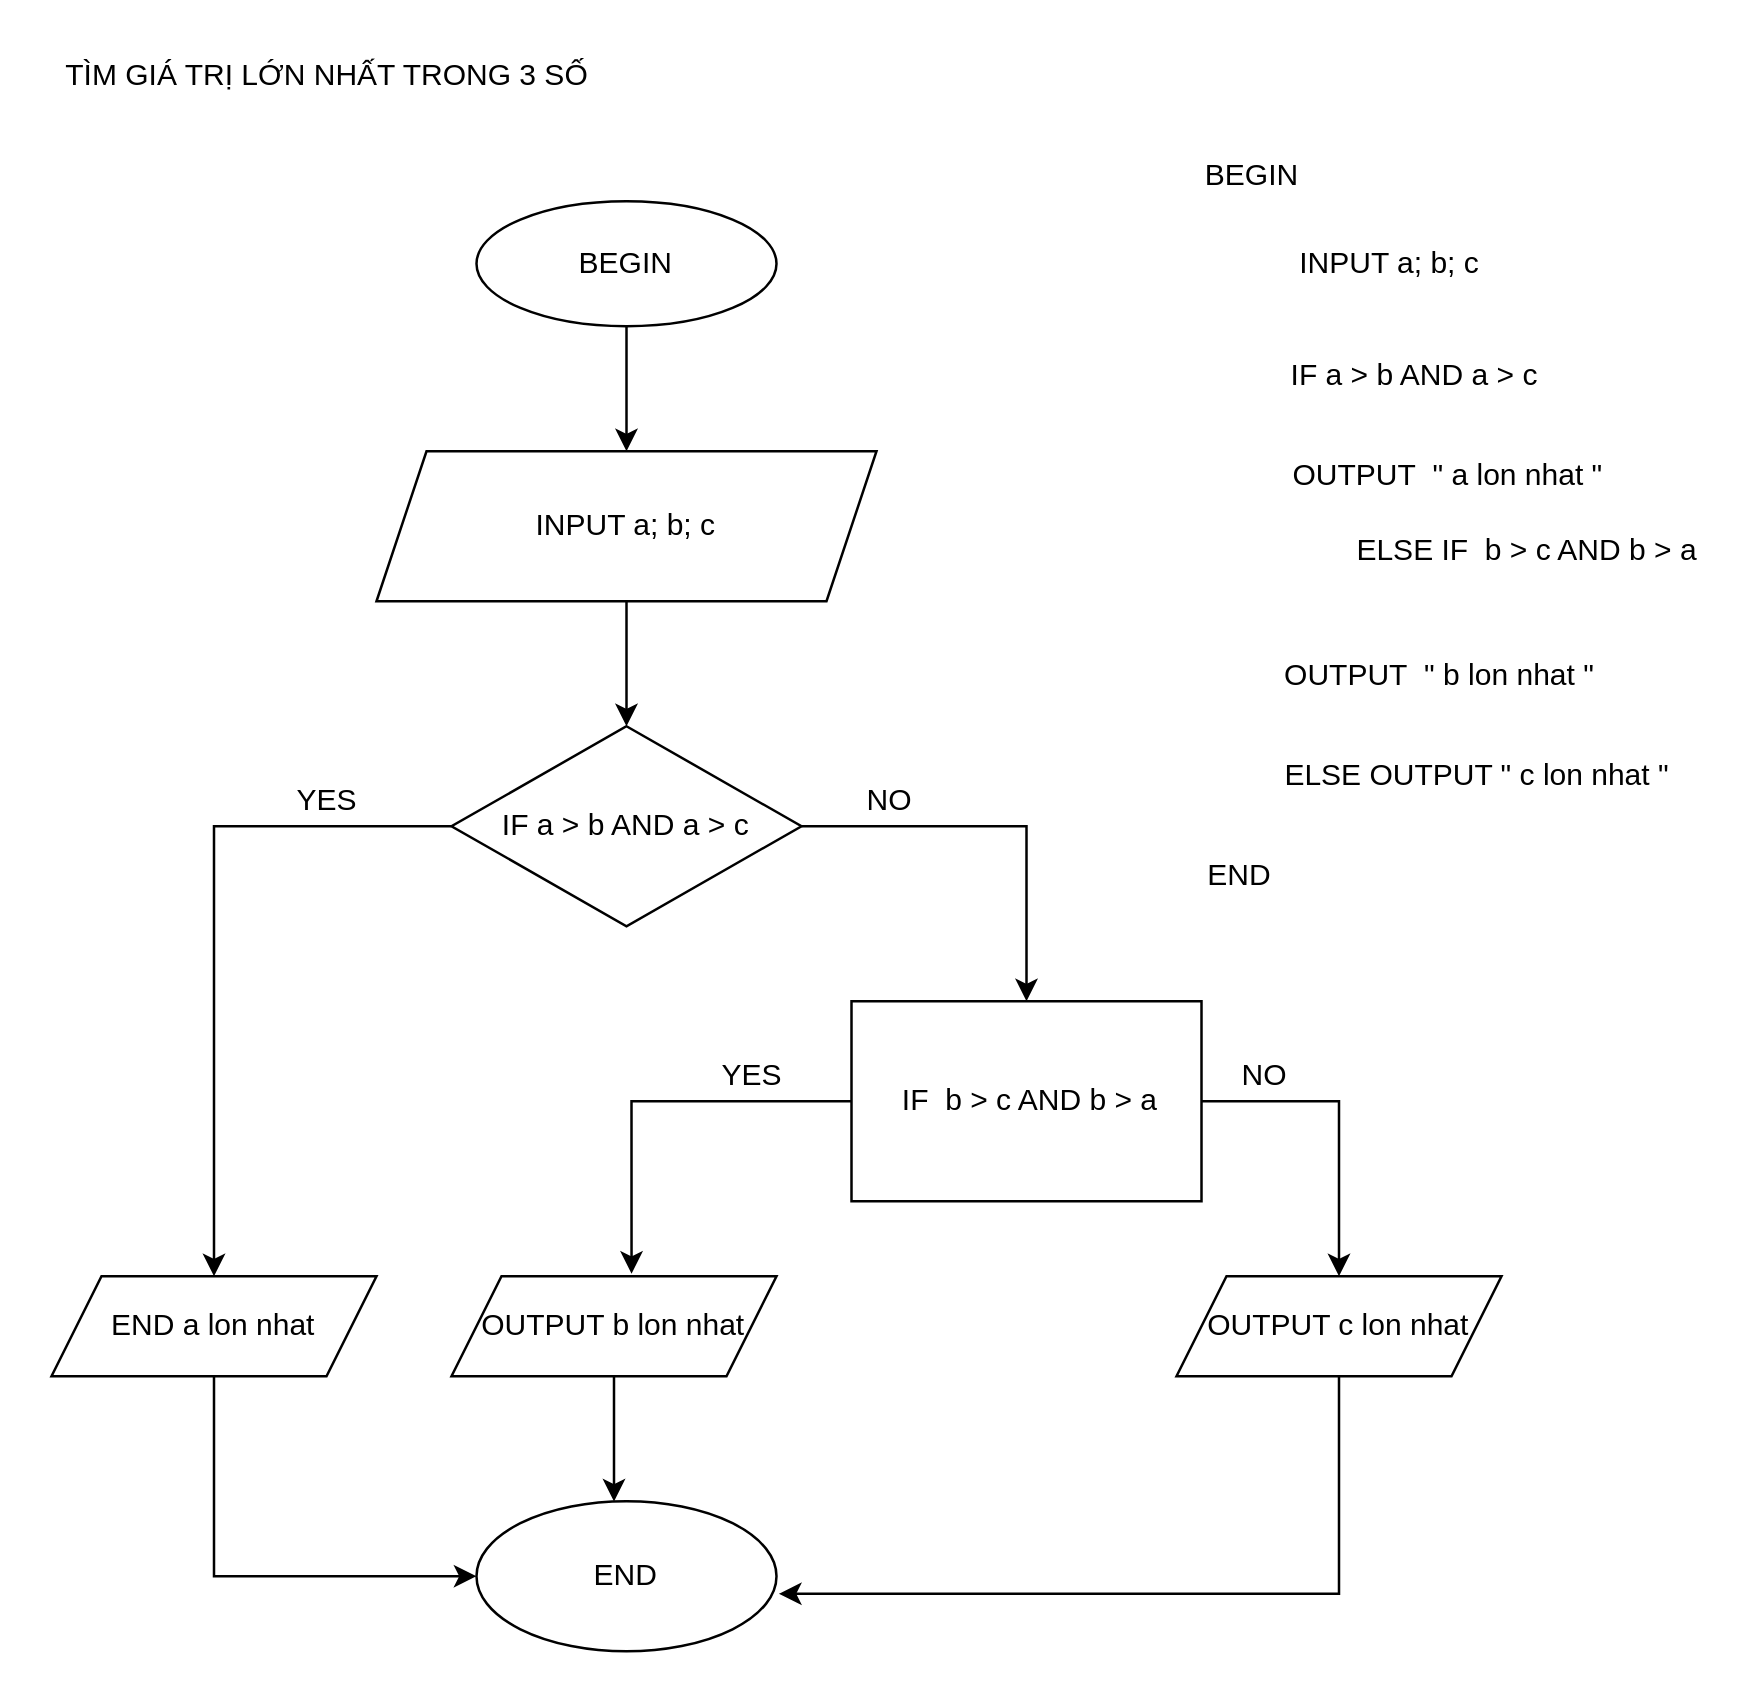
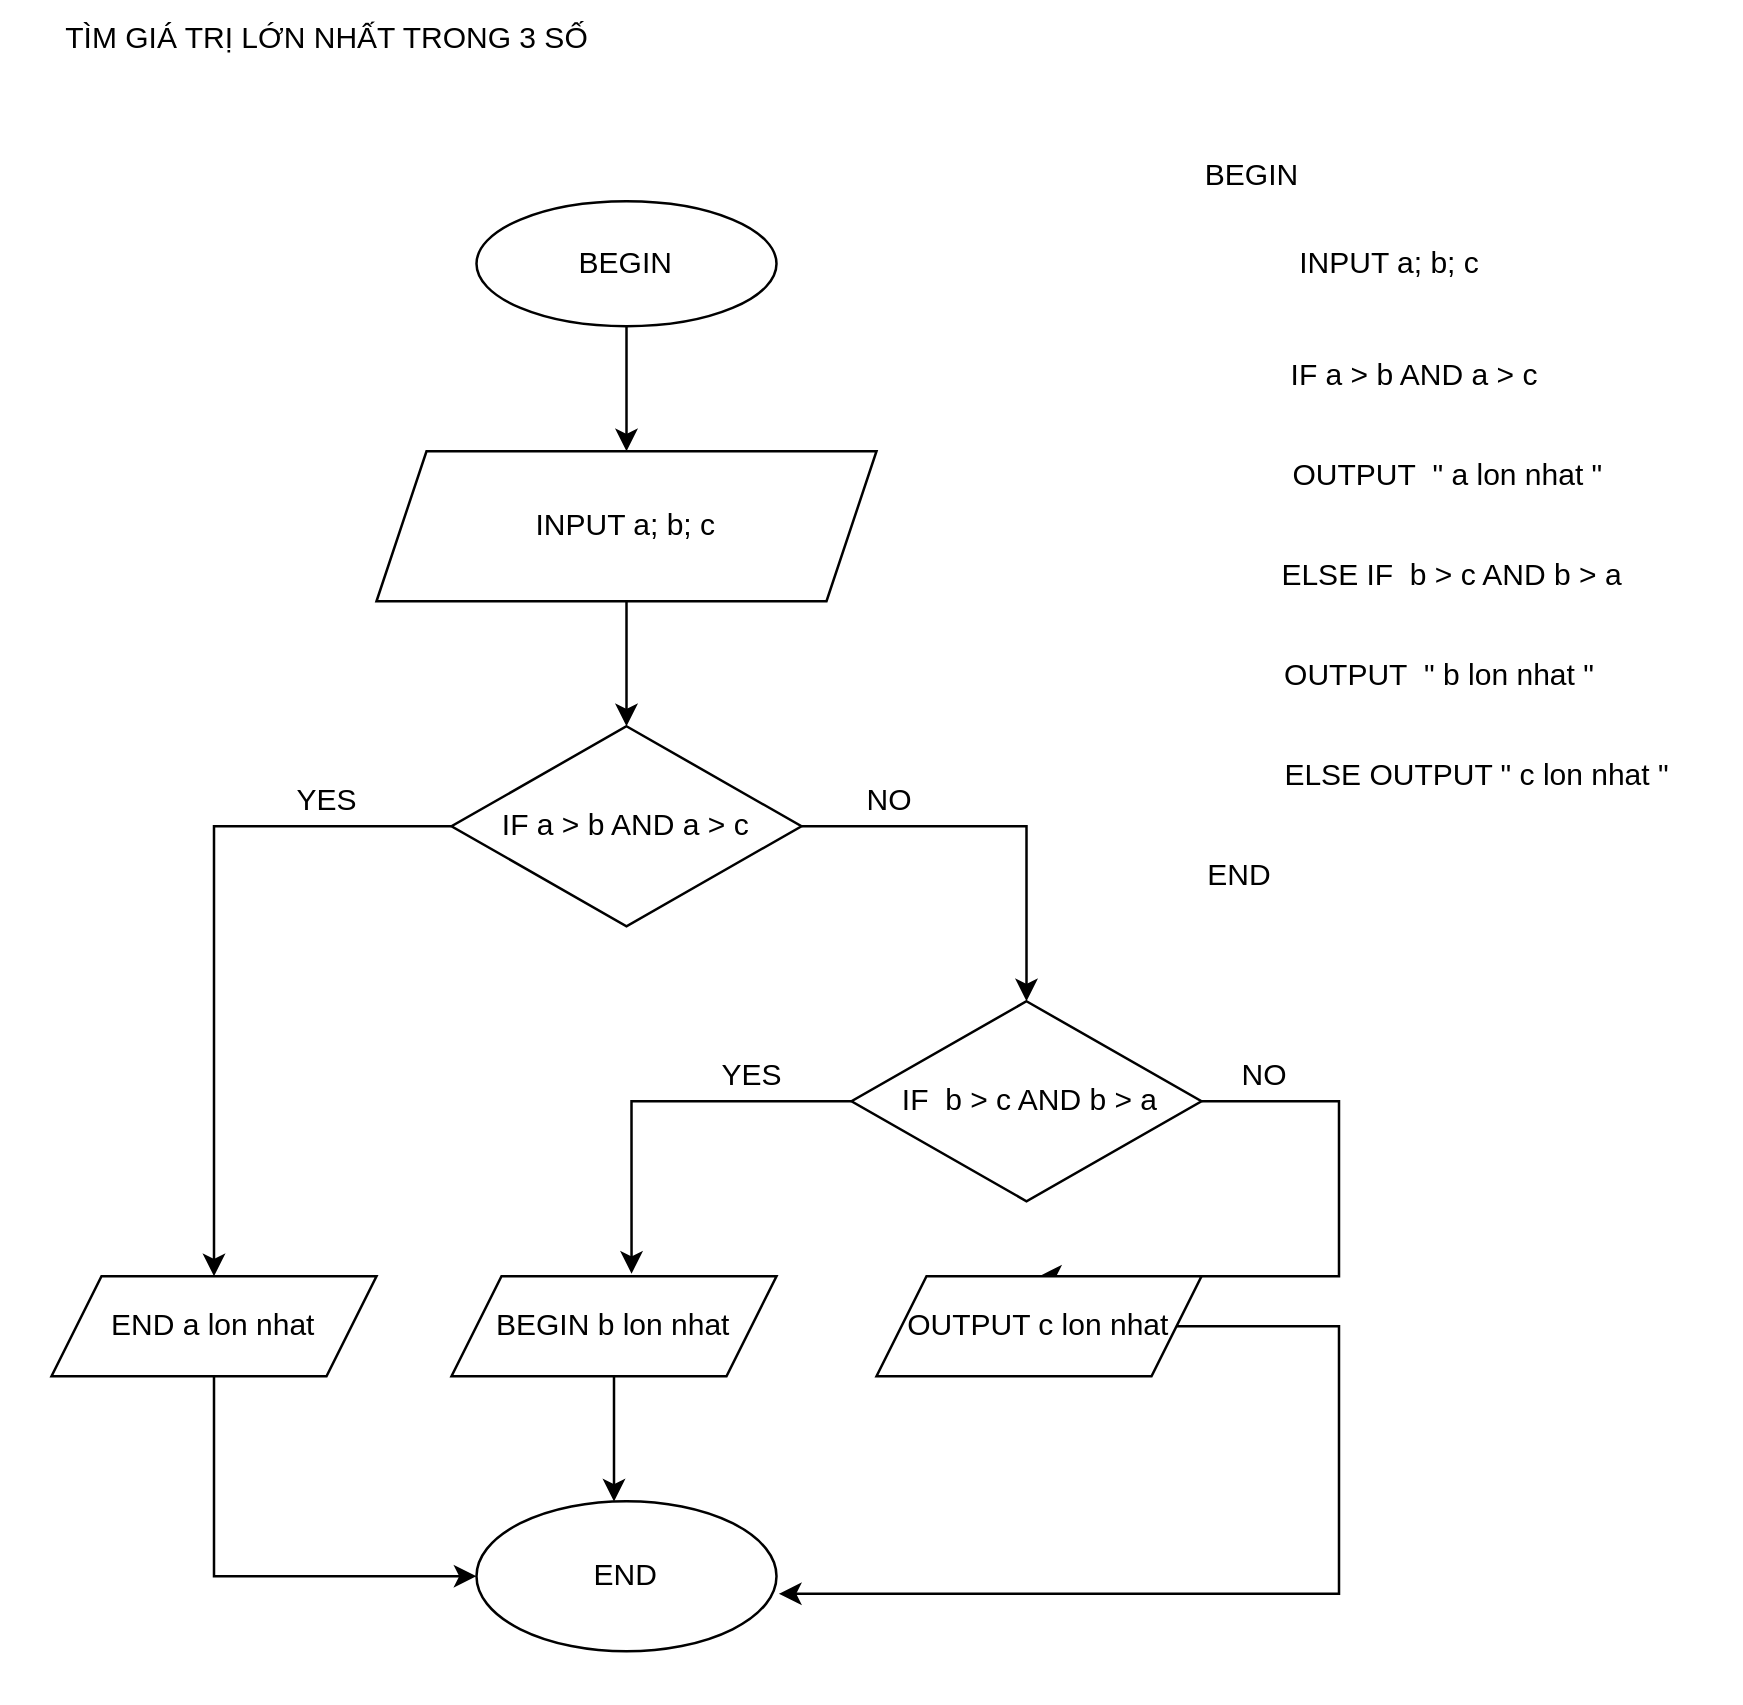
(326, 76) -> (326, 39)
(1526, 551) -> (1451, 576)
(1026, 1101) -> (1026, 1101)
(614, 1326) -> (614, 1326)
(1339, 1326) -> (1039, 1326)
